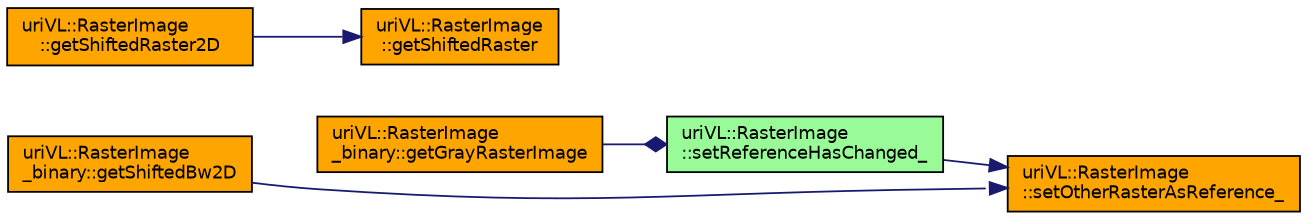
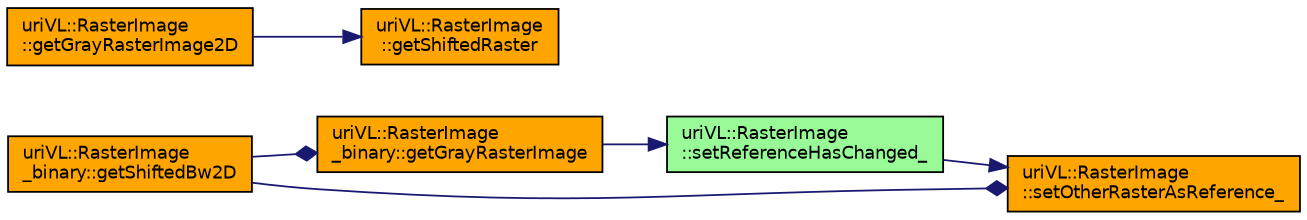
(130, 37) -> (130, 37)
(625, 144) -> (625, 144)
none -> (274, 155)
(619, 198) -> (619, 198)
